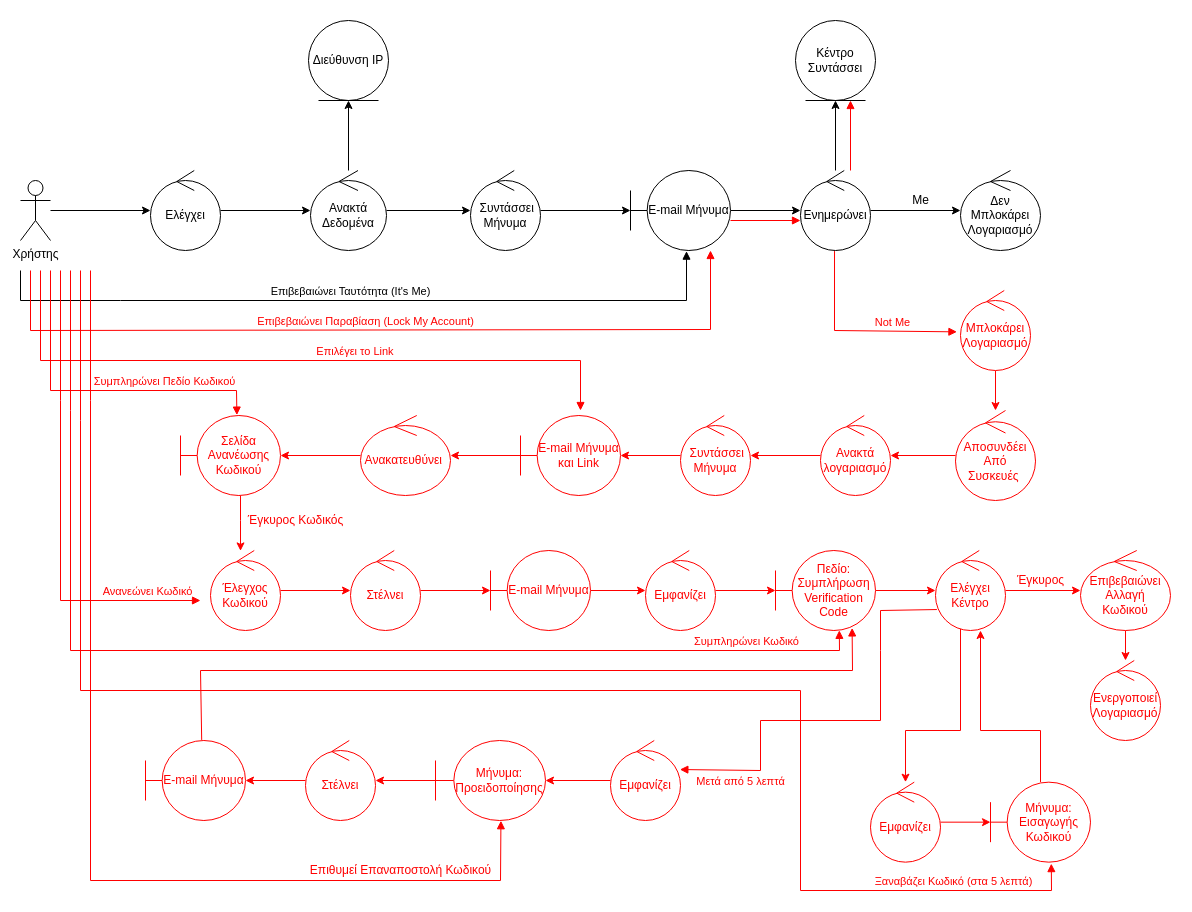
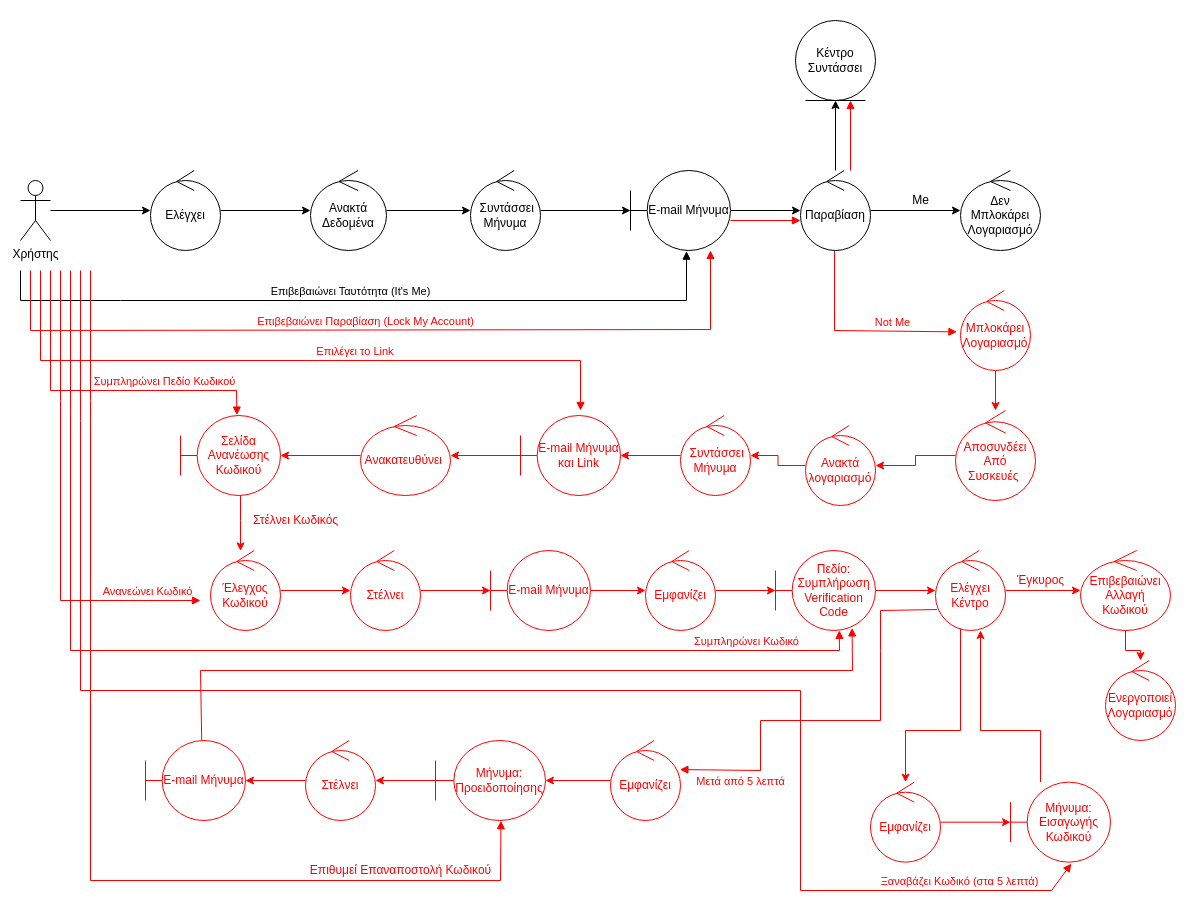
(349, 61) -> none
(349, 139) -> none
(836, 216) -> (836, 216)
(856, 456) -> (841, 466)
(296, 521) -> (296, 521)
(1126, 701) -> (1141, 701)
(1041, 822) -> (1061, 822)
